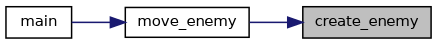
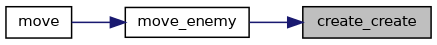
(39, 22) -> (39, 22)
(367, 22) -> (367, 22)
